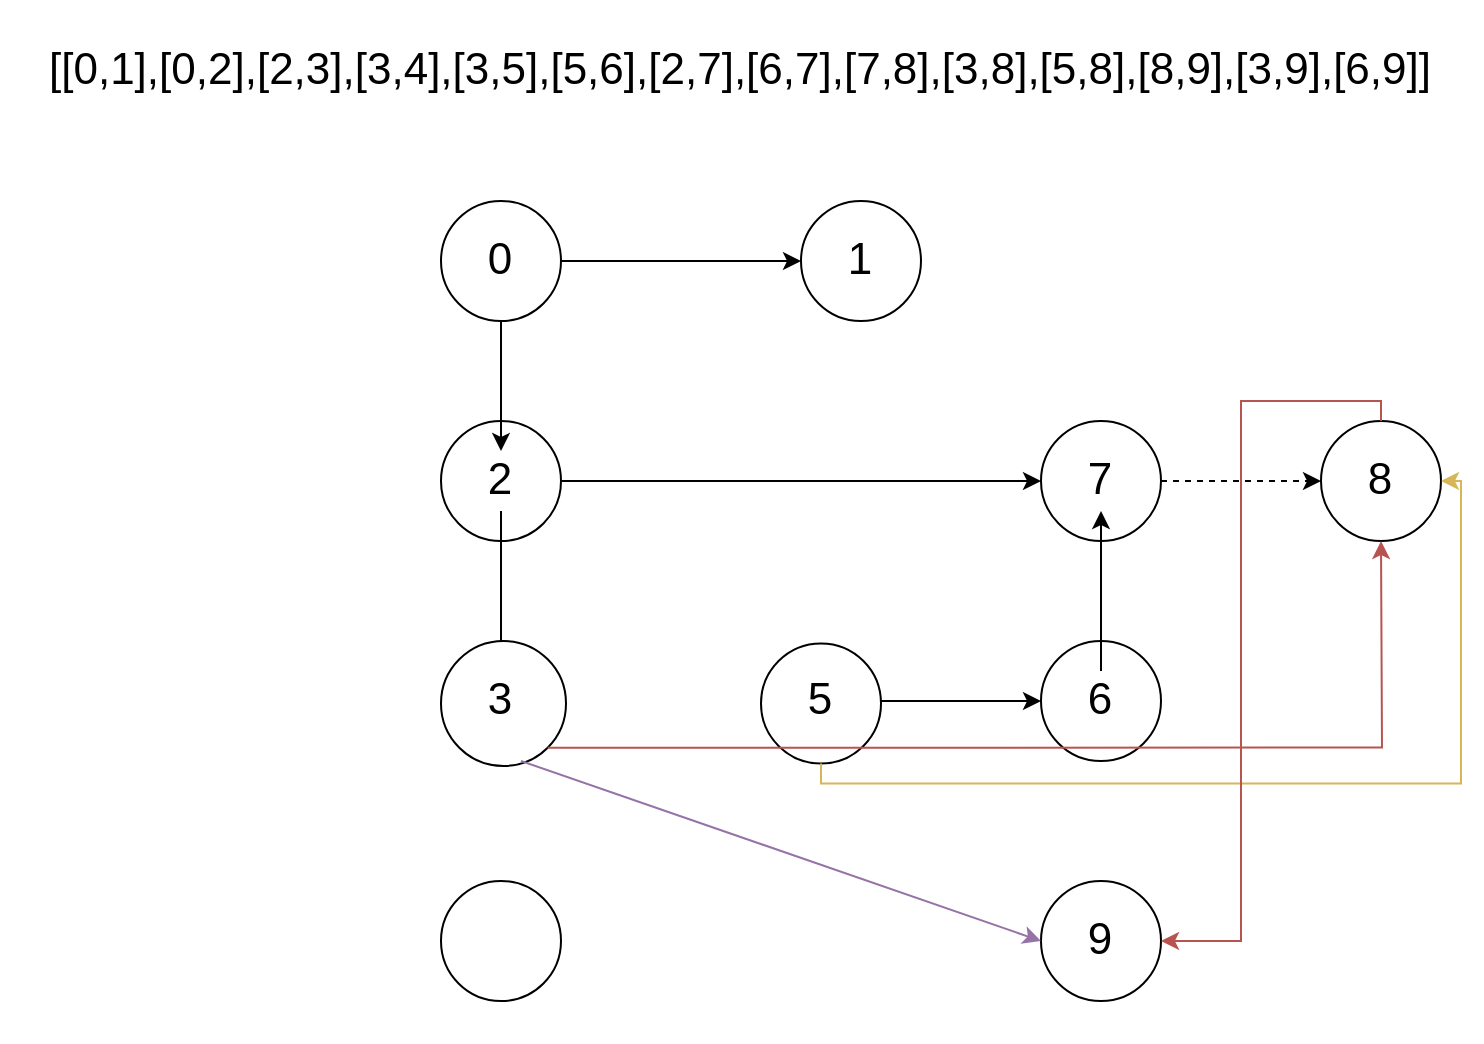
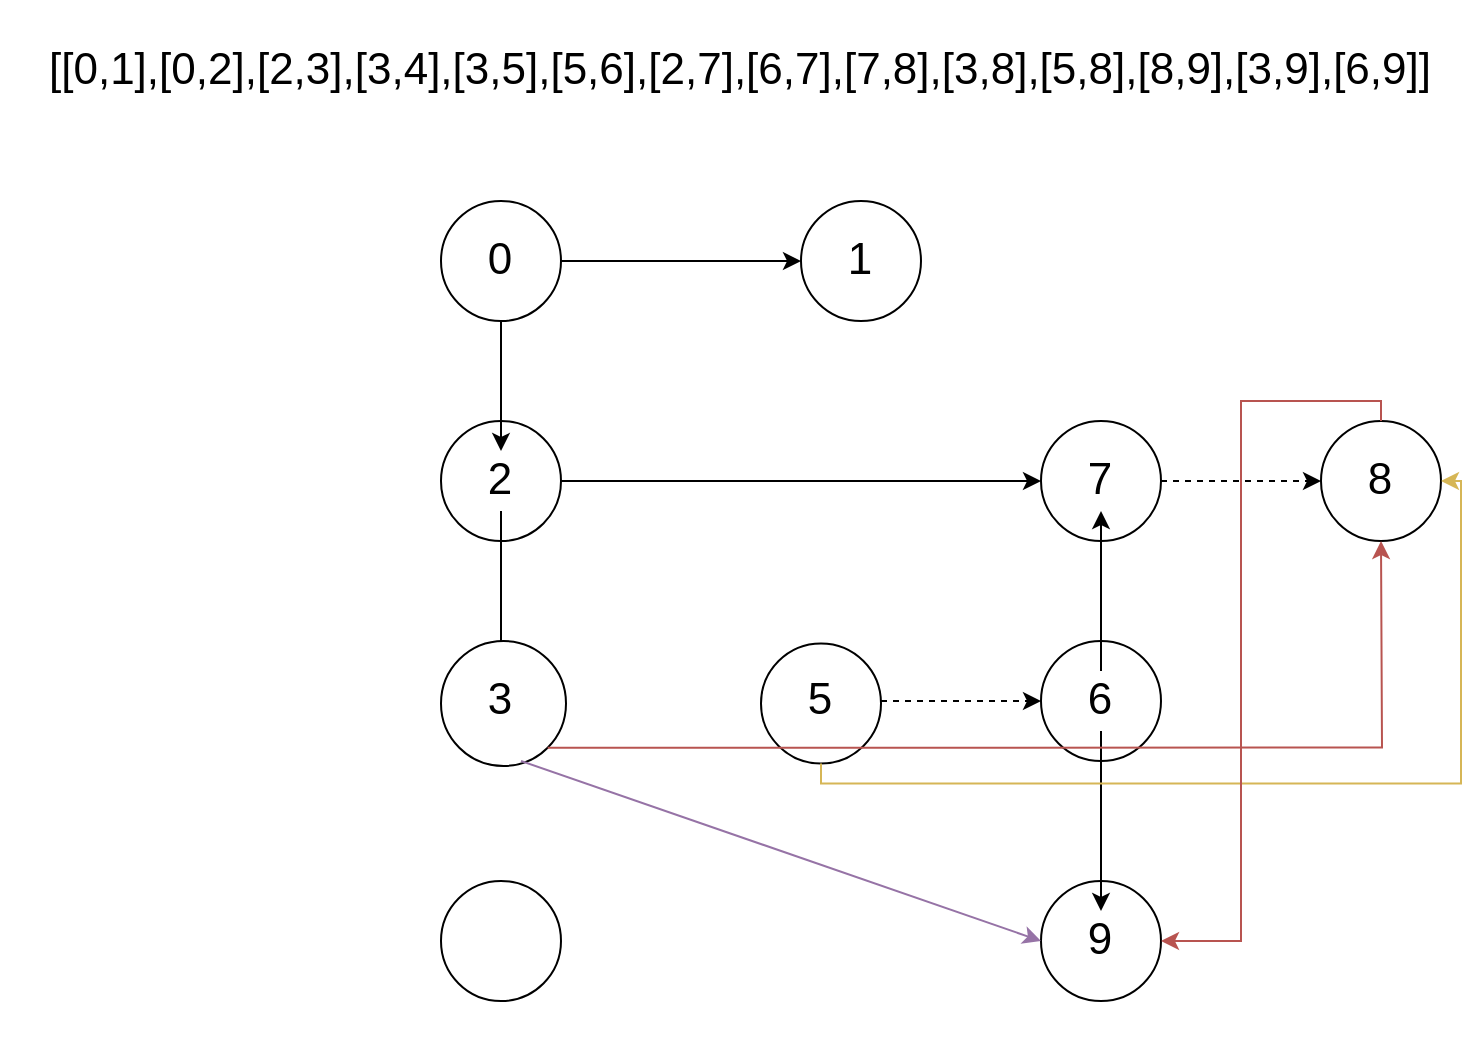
(954, 701) -> (954, 701)
none -> (1101, 814)
